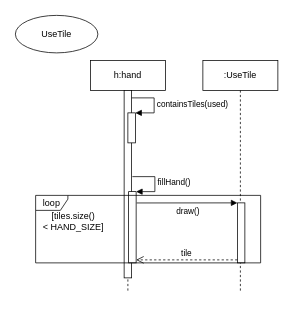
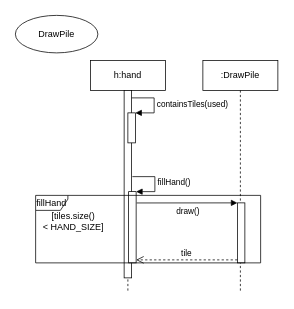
(57, 34) -> (57, 34)
(240, 75) -> (240, 75)
(52, 203) -> (52, 203)
